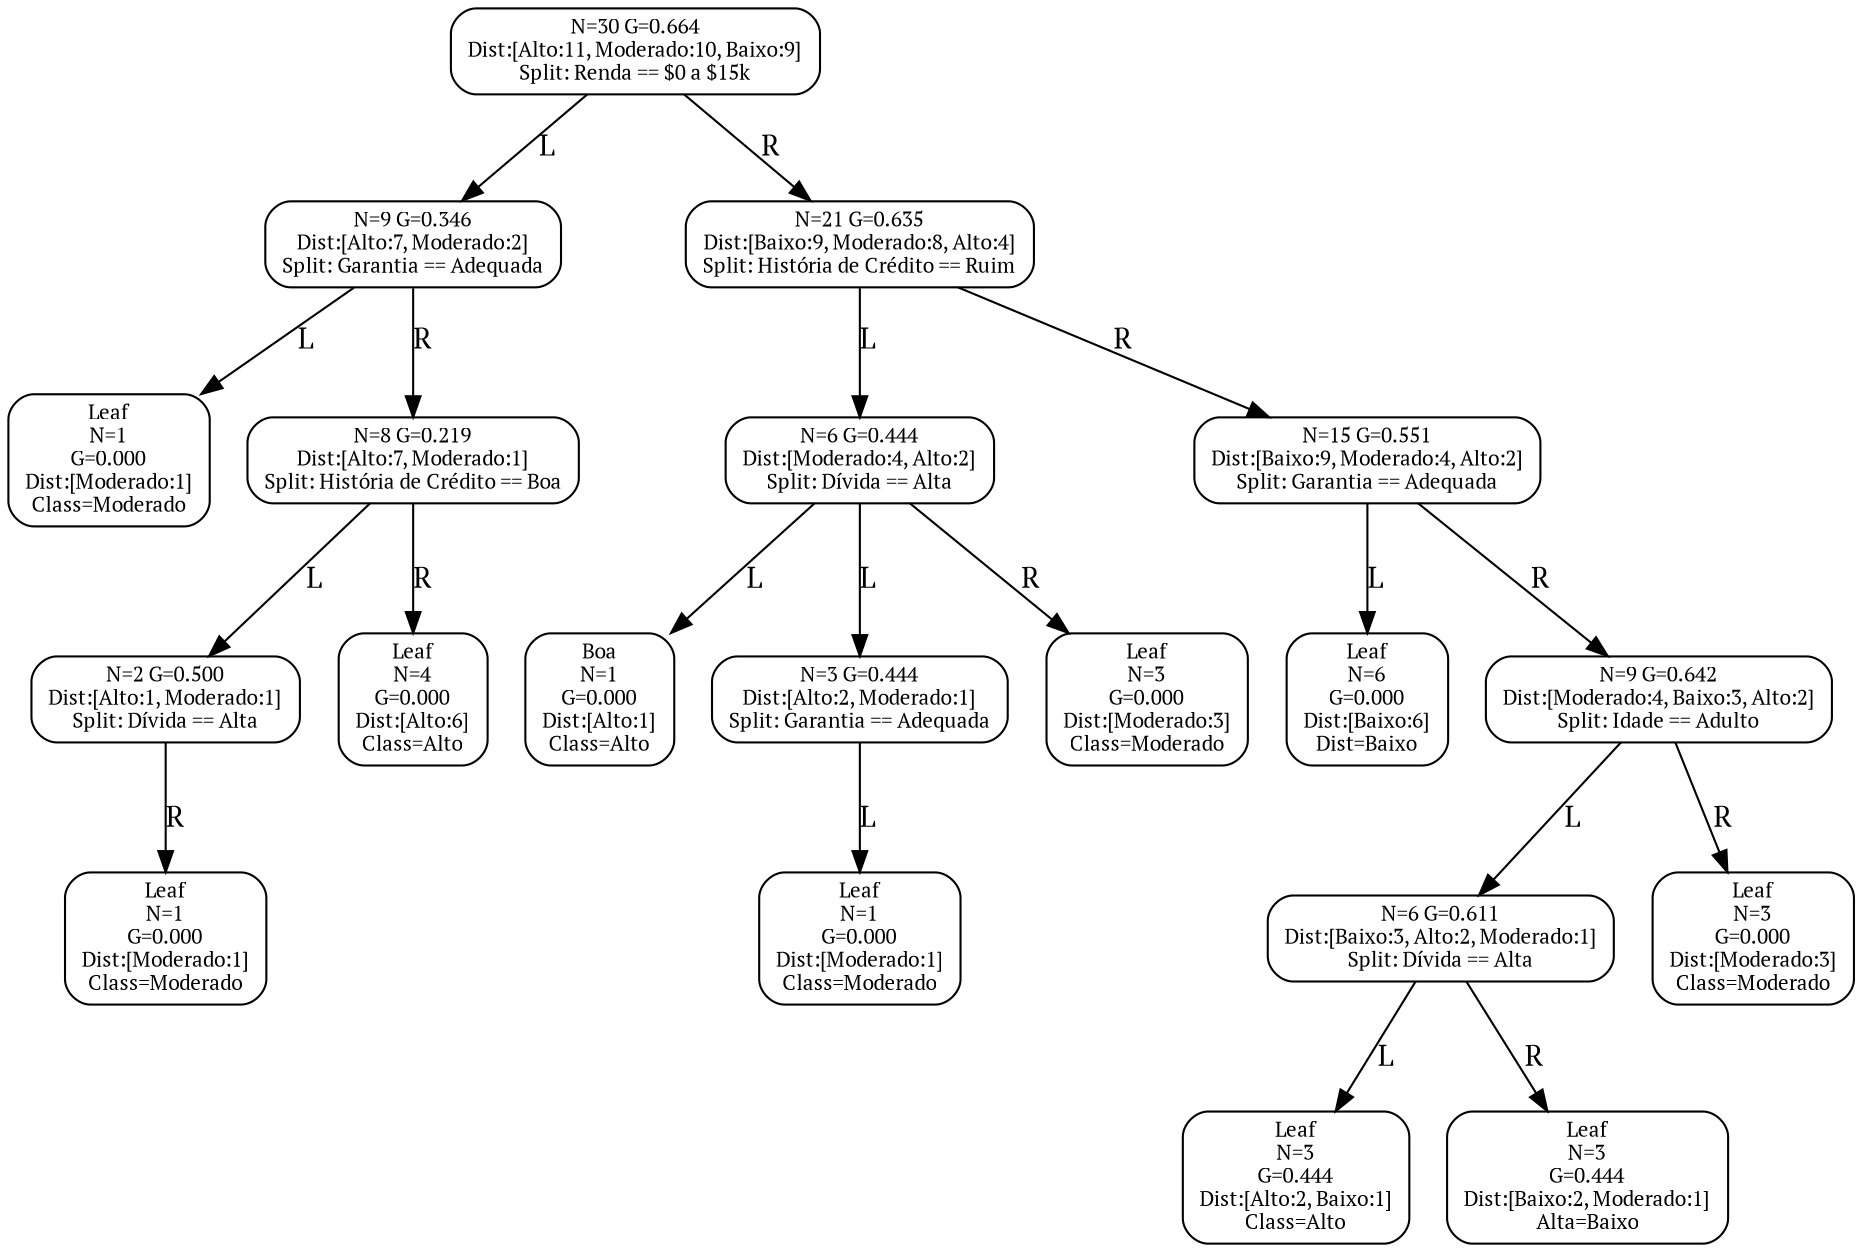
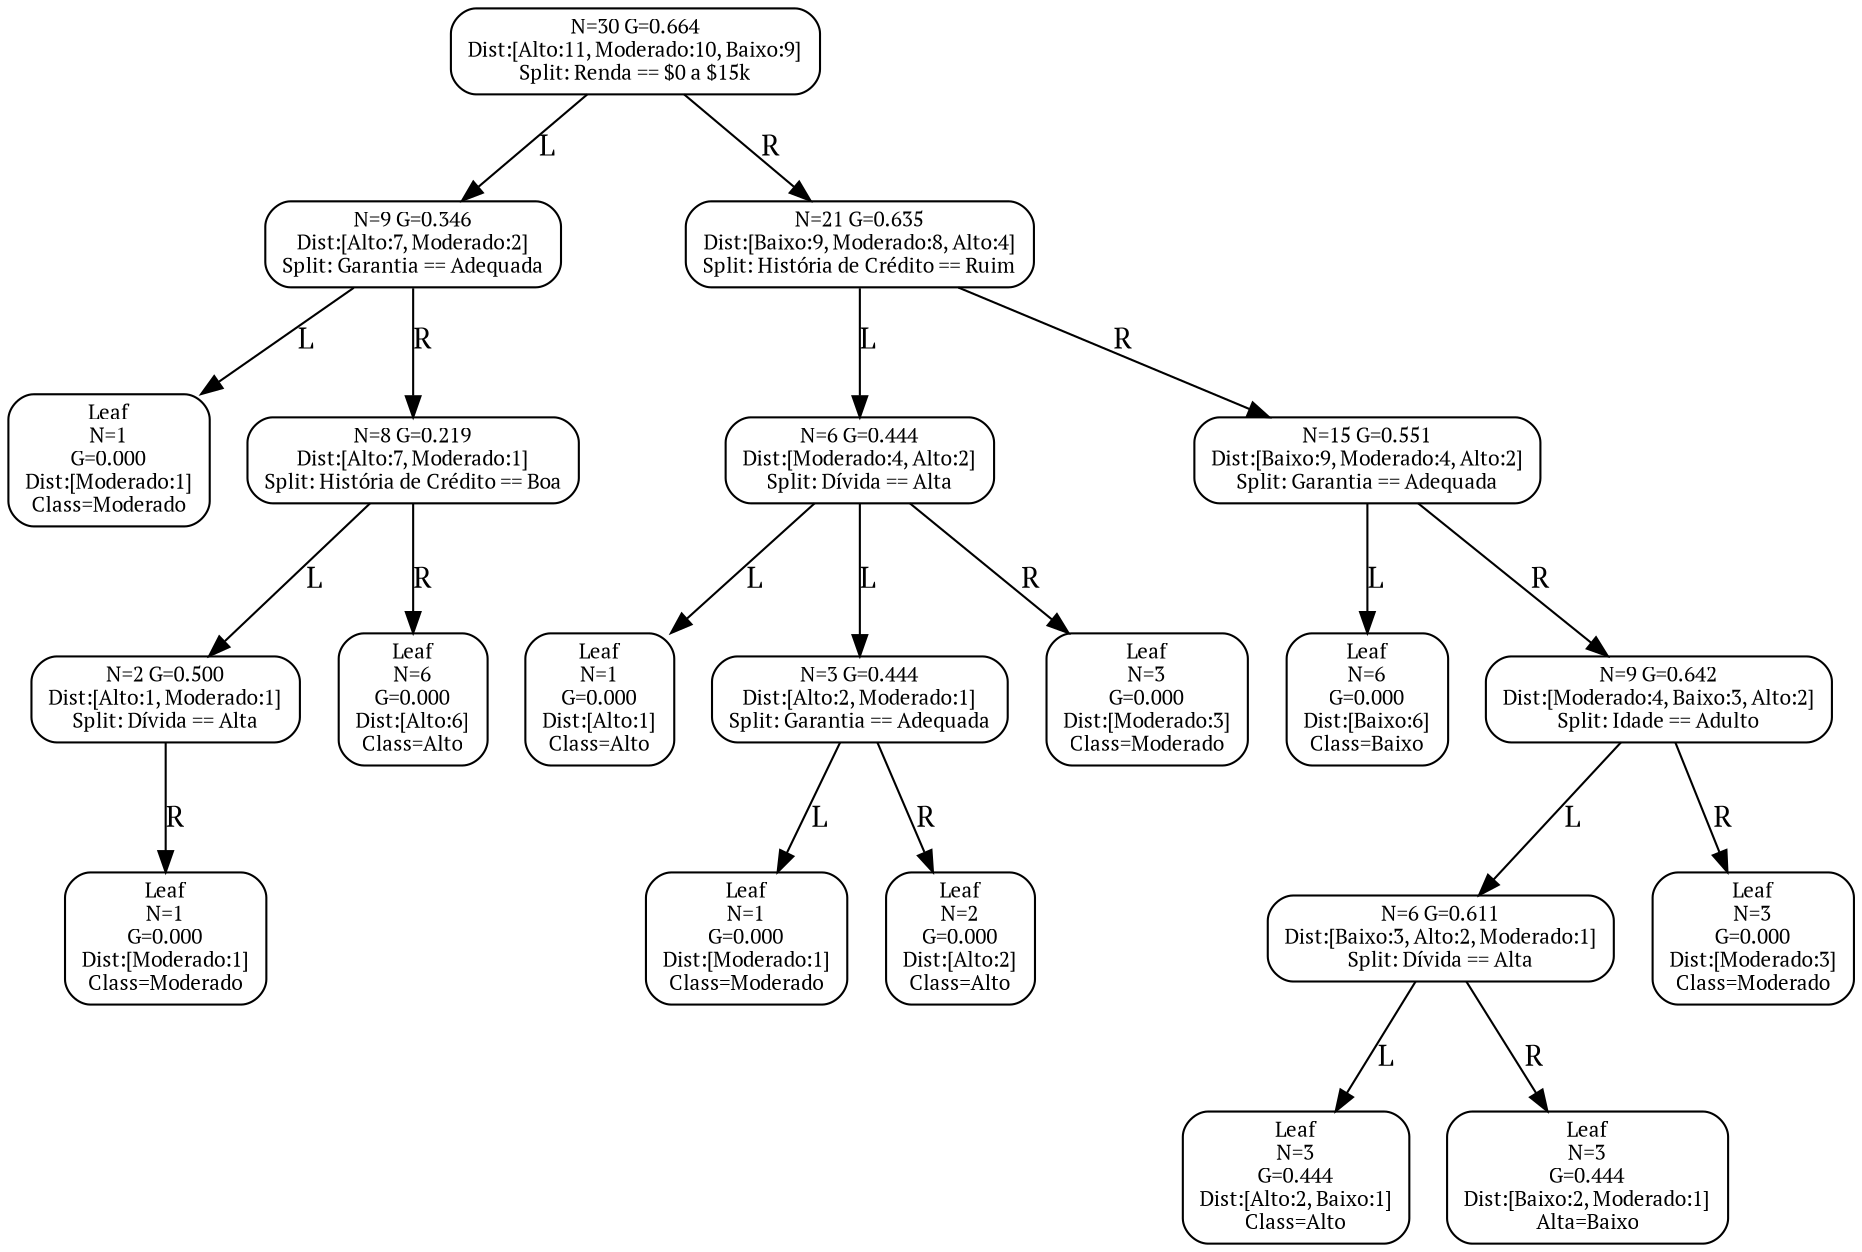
(413, 699) -> (413, 699)
(600, 699) -> (600, 699)
(1367, 699) -> (1367, 699)
none -> (961, 939)
